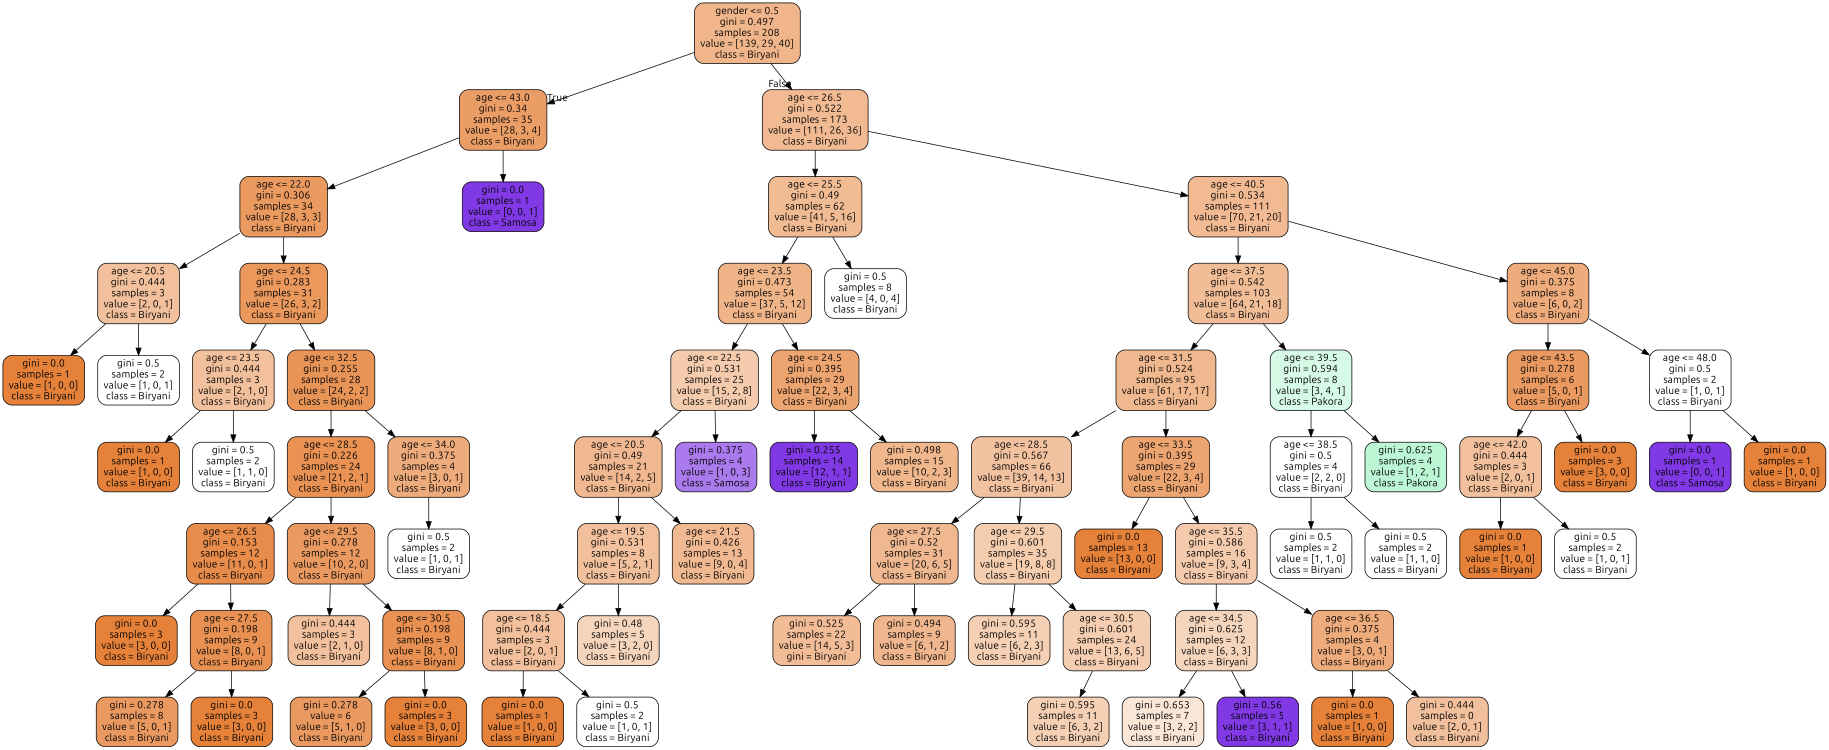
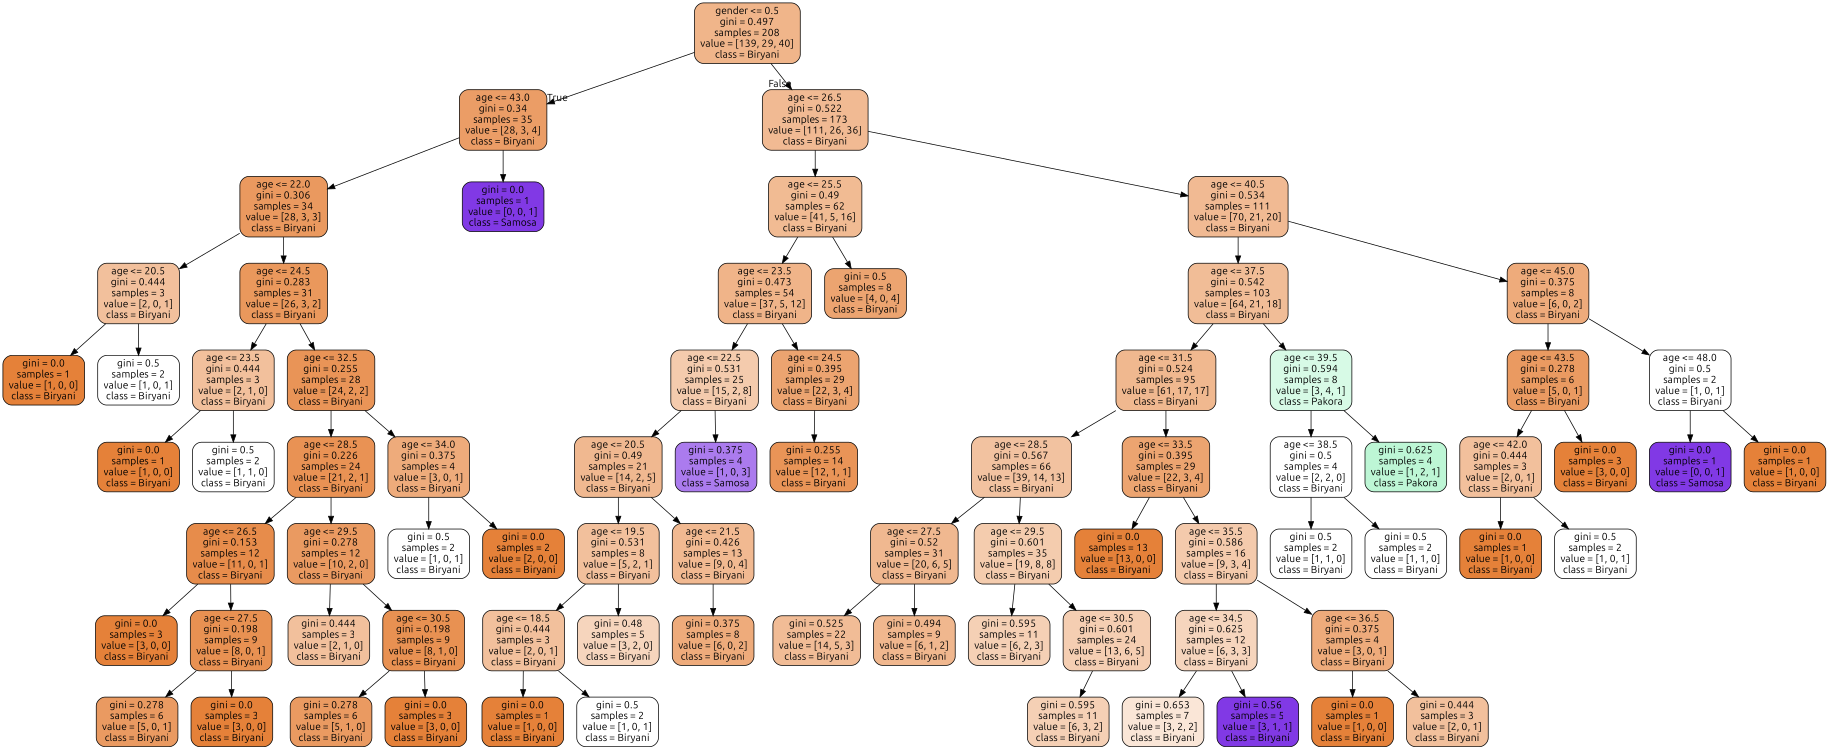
(866, 293) -> (866, 293)
(814, 467) -> (814, 467)
(914, 467) -> none
none -> (524, 554)
none -> (713, 641)
(817, 641) -> (817, 641)
(137, 722) -> (137, 722)
(331, 722) -> (331, 722)
(1447, 722) -> (1447, 722)
